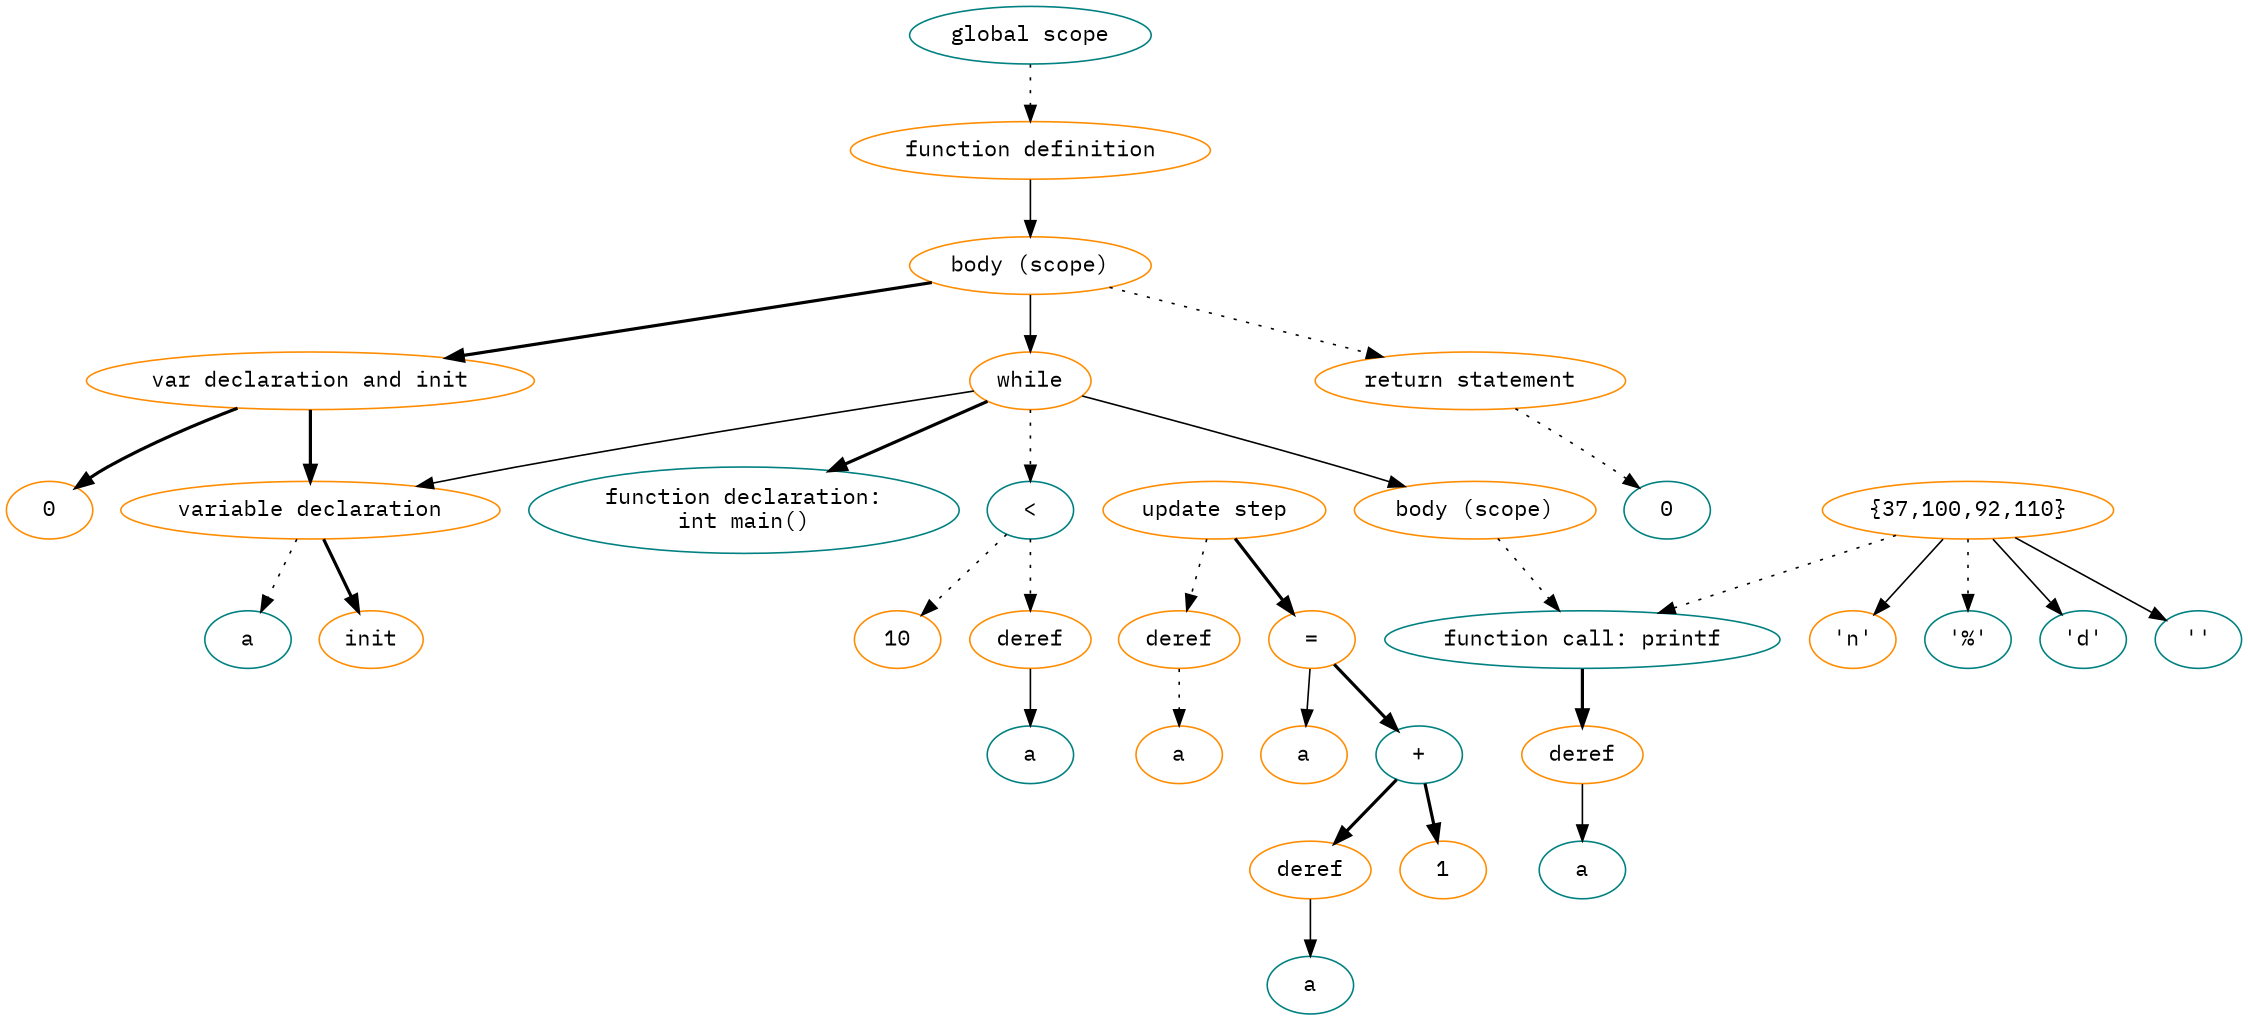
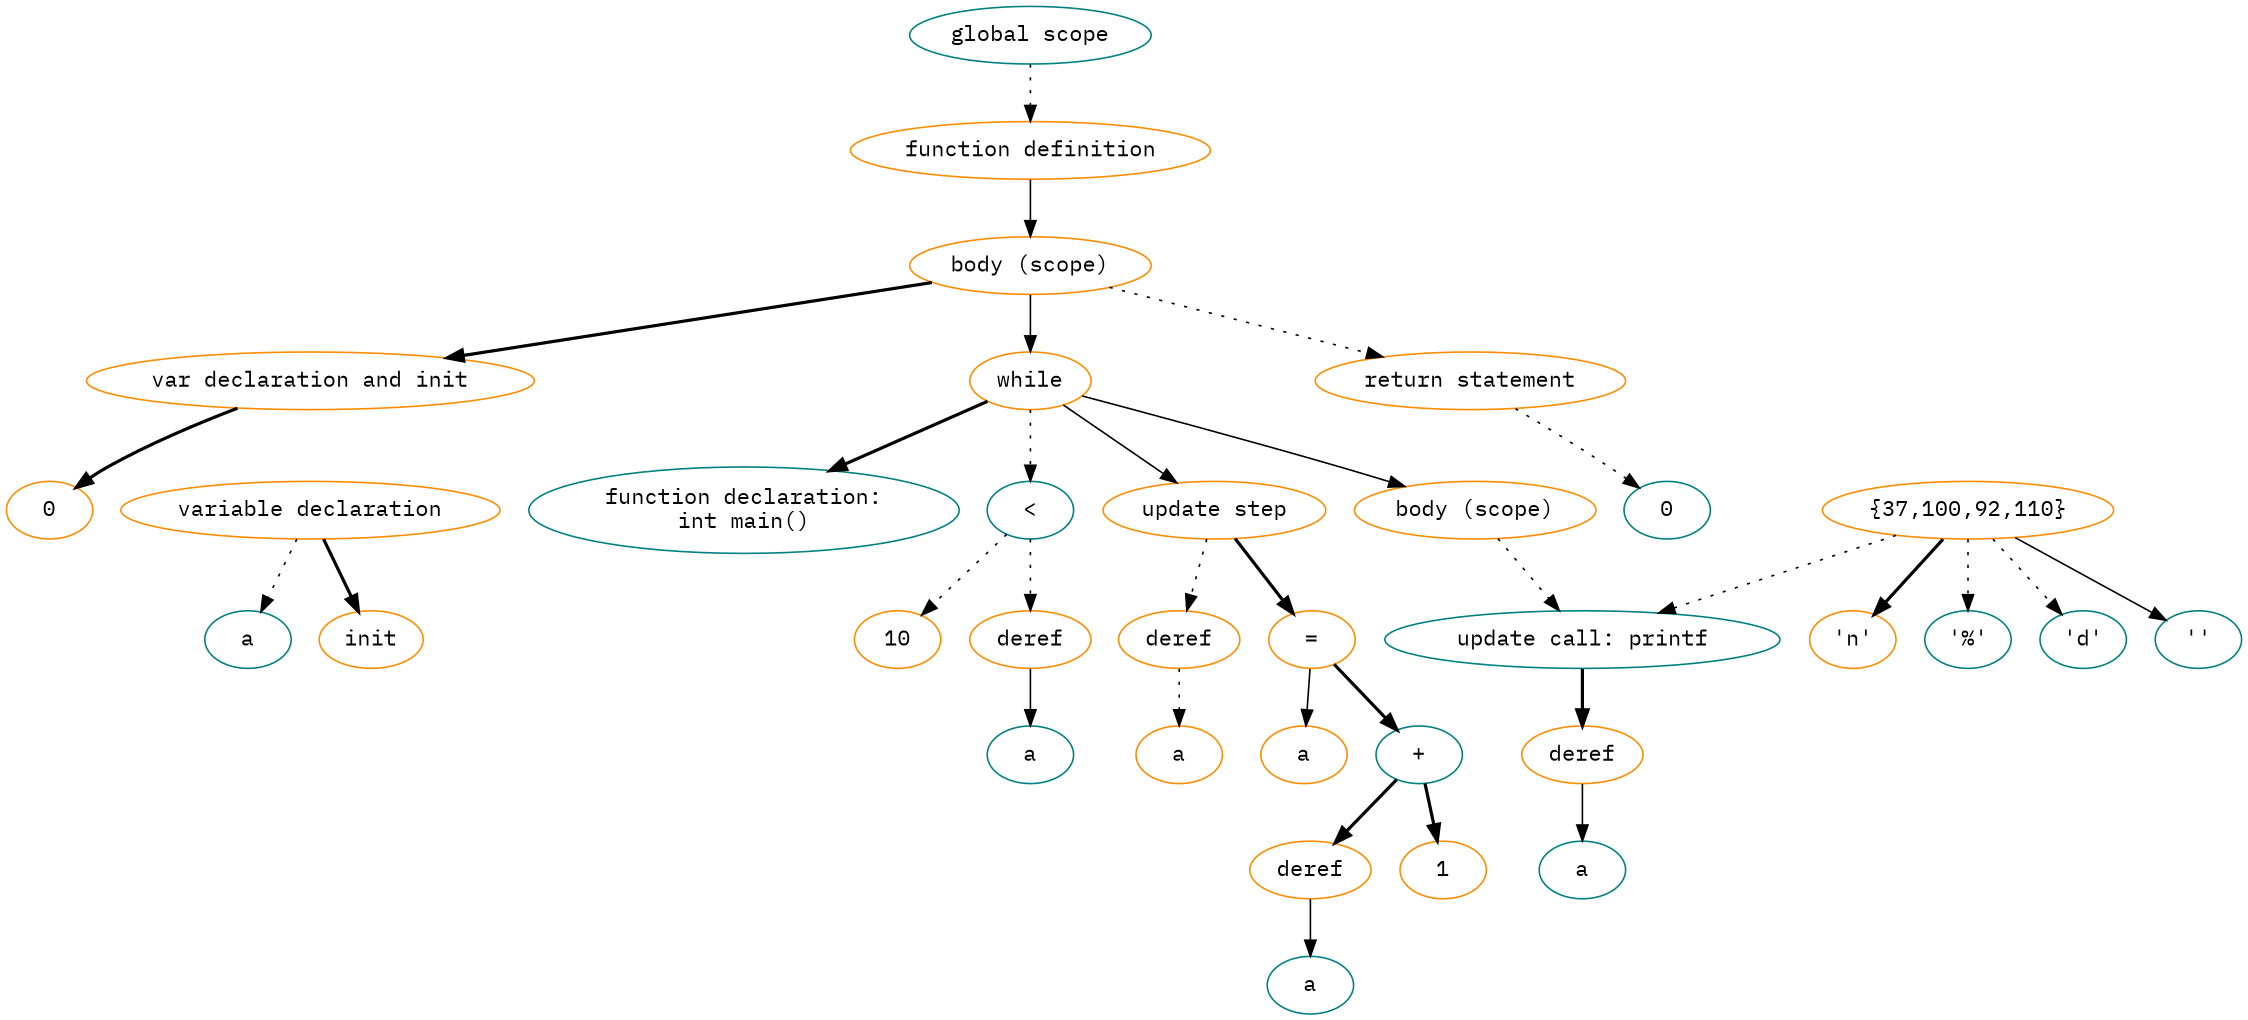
(703, 434) -> (1113, 439)
(310, 437) -> none
(1914, 571) -> (1914, 571)
(2022, 571) -> (2022, 571)
(1582, 640) -> (1582, 640)
